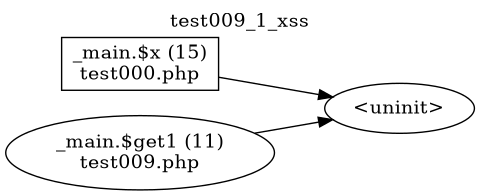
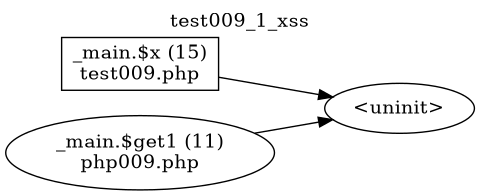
(140, 64) -> (140, 64)
(140, 153) -> (140, 153)
